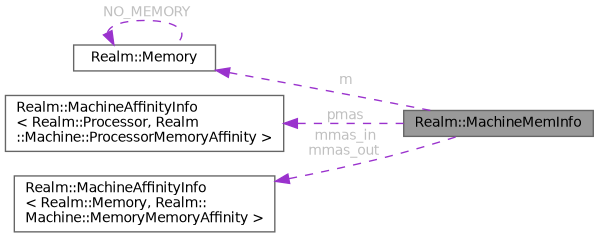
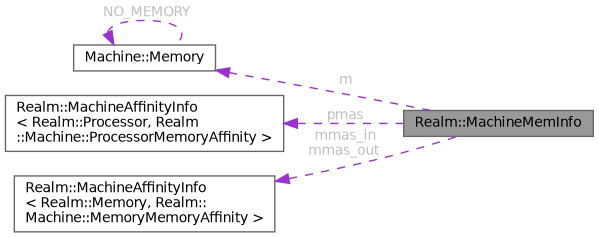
(145, 58) -> (145, 58)
